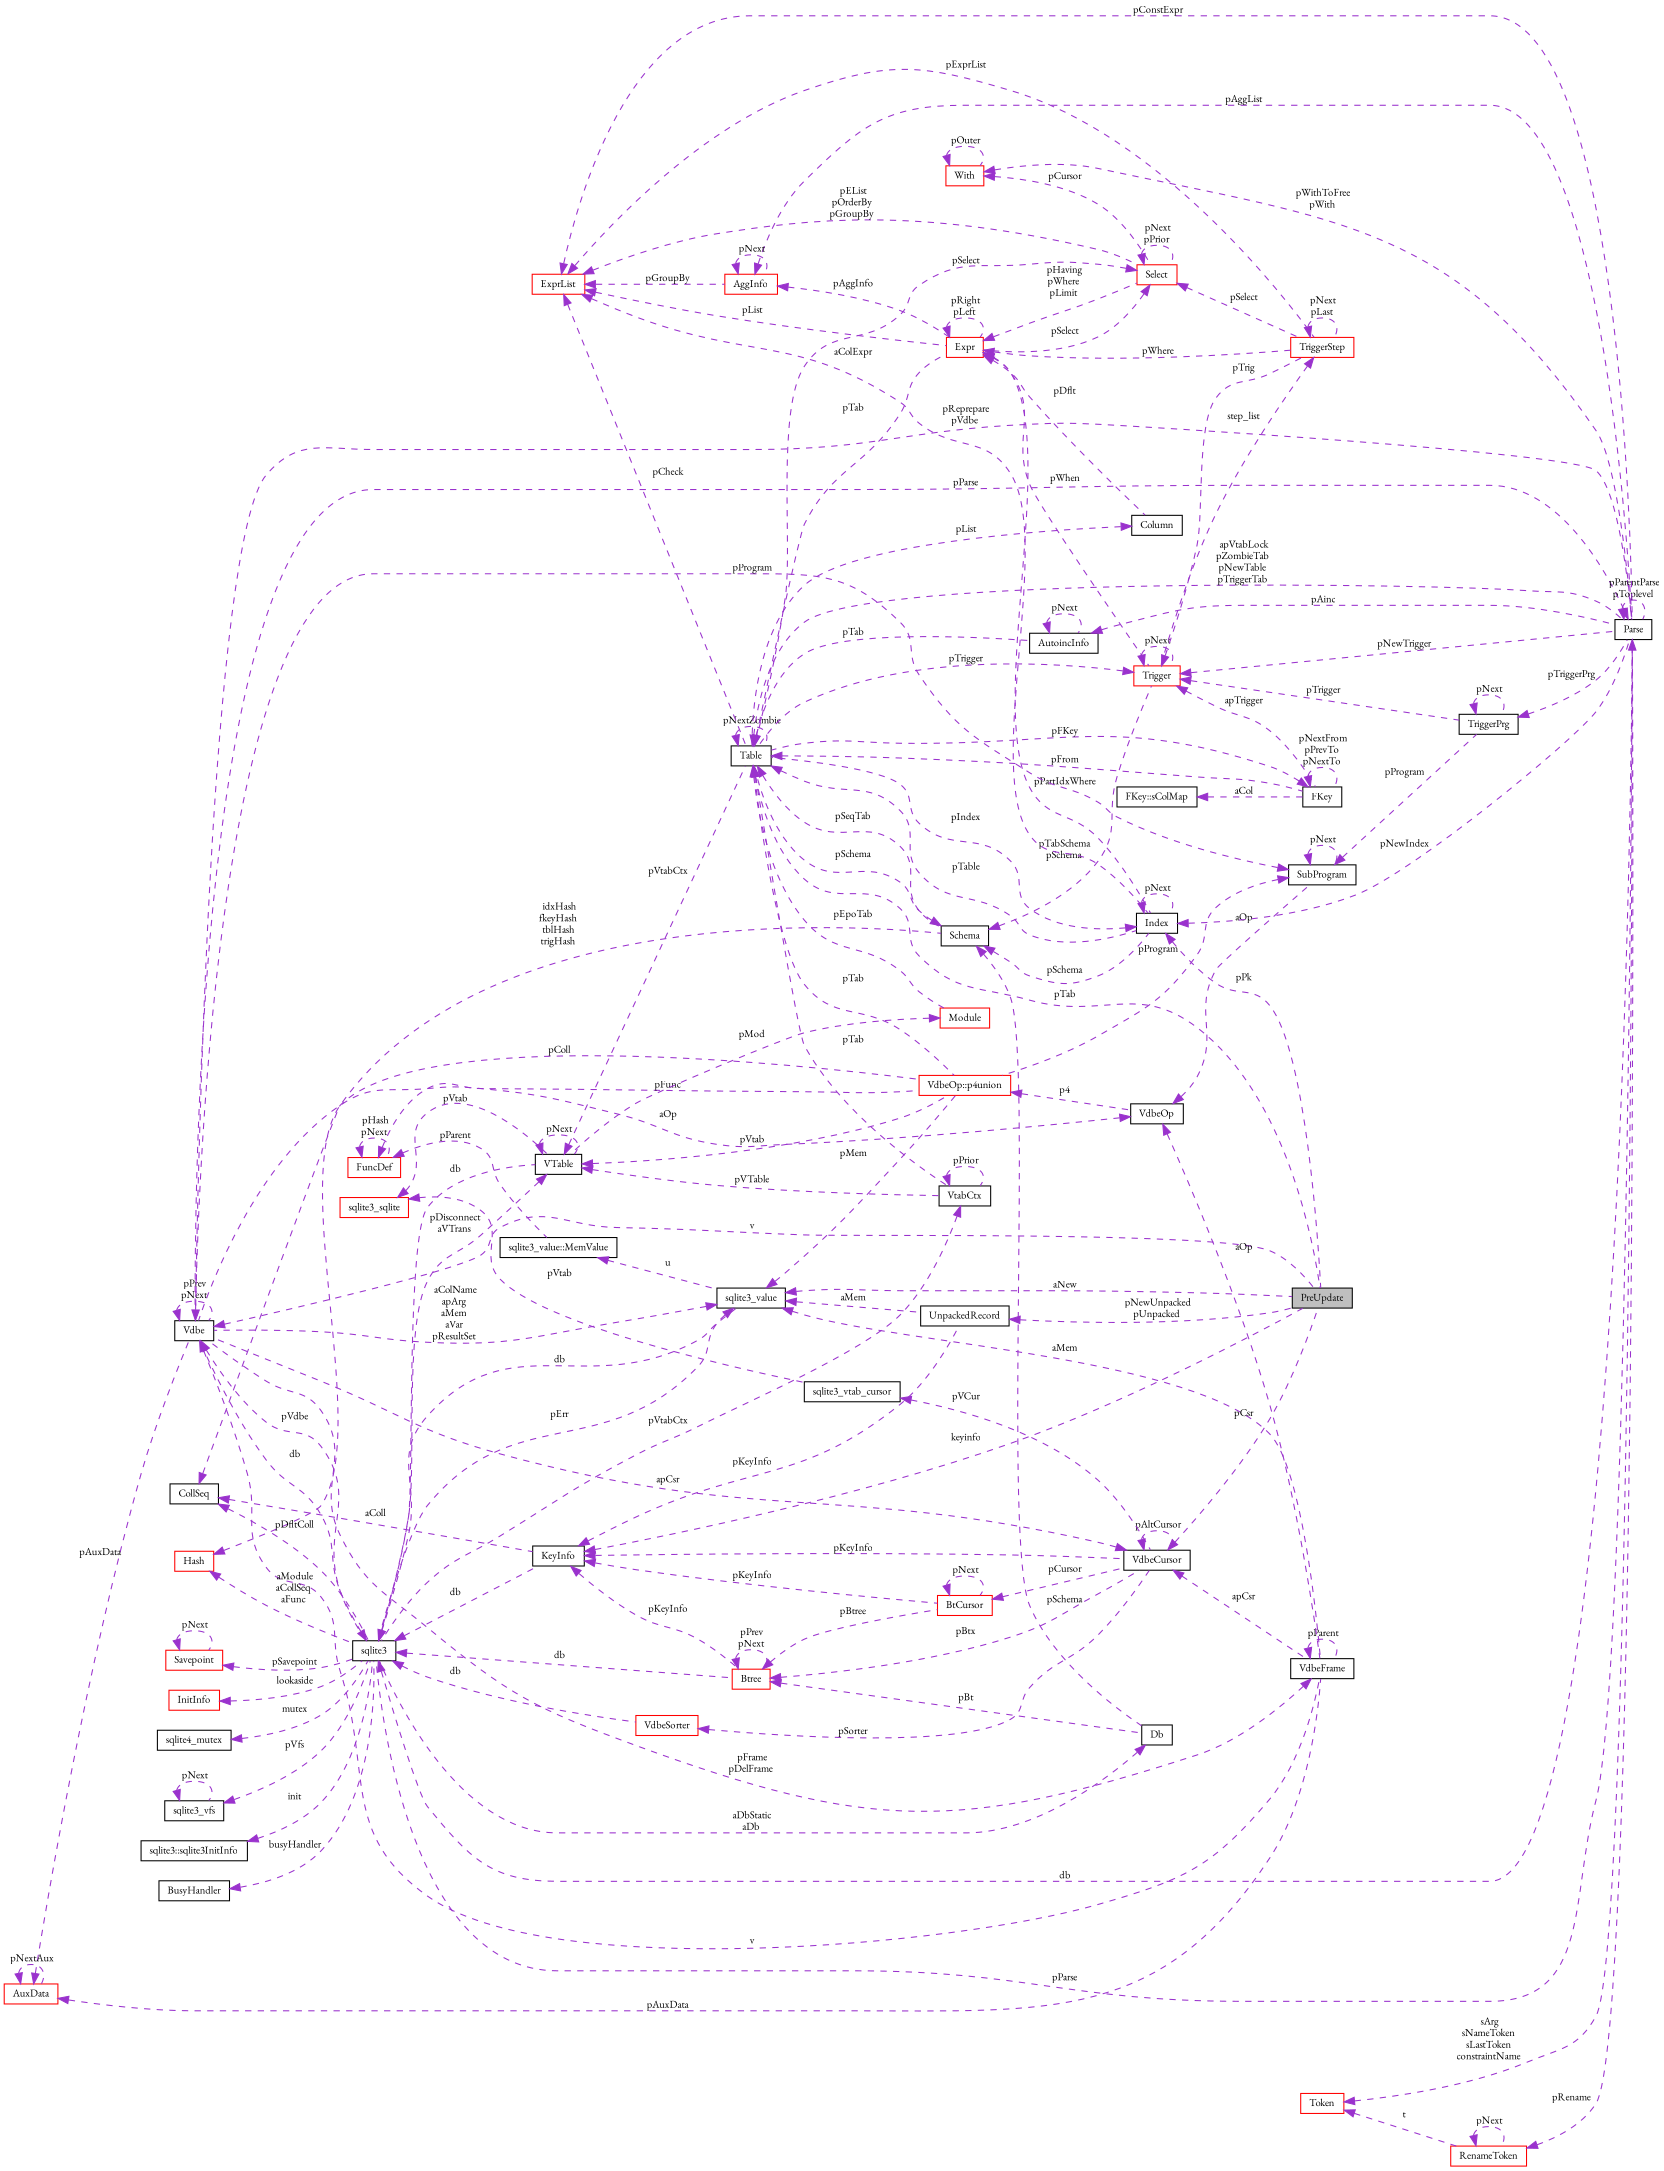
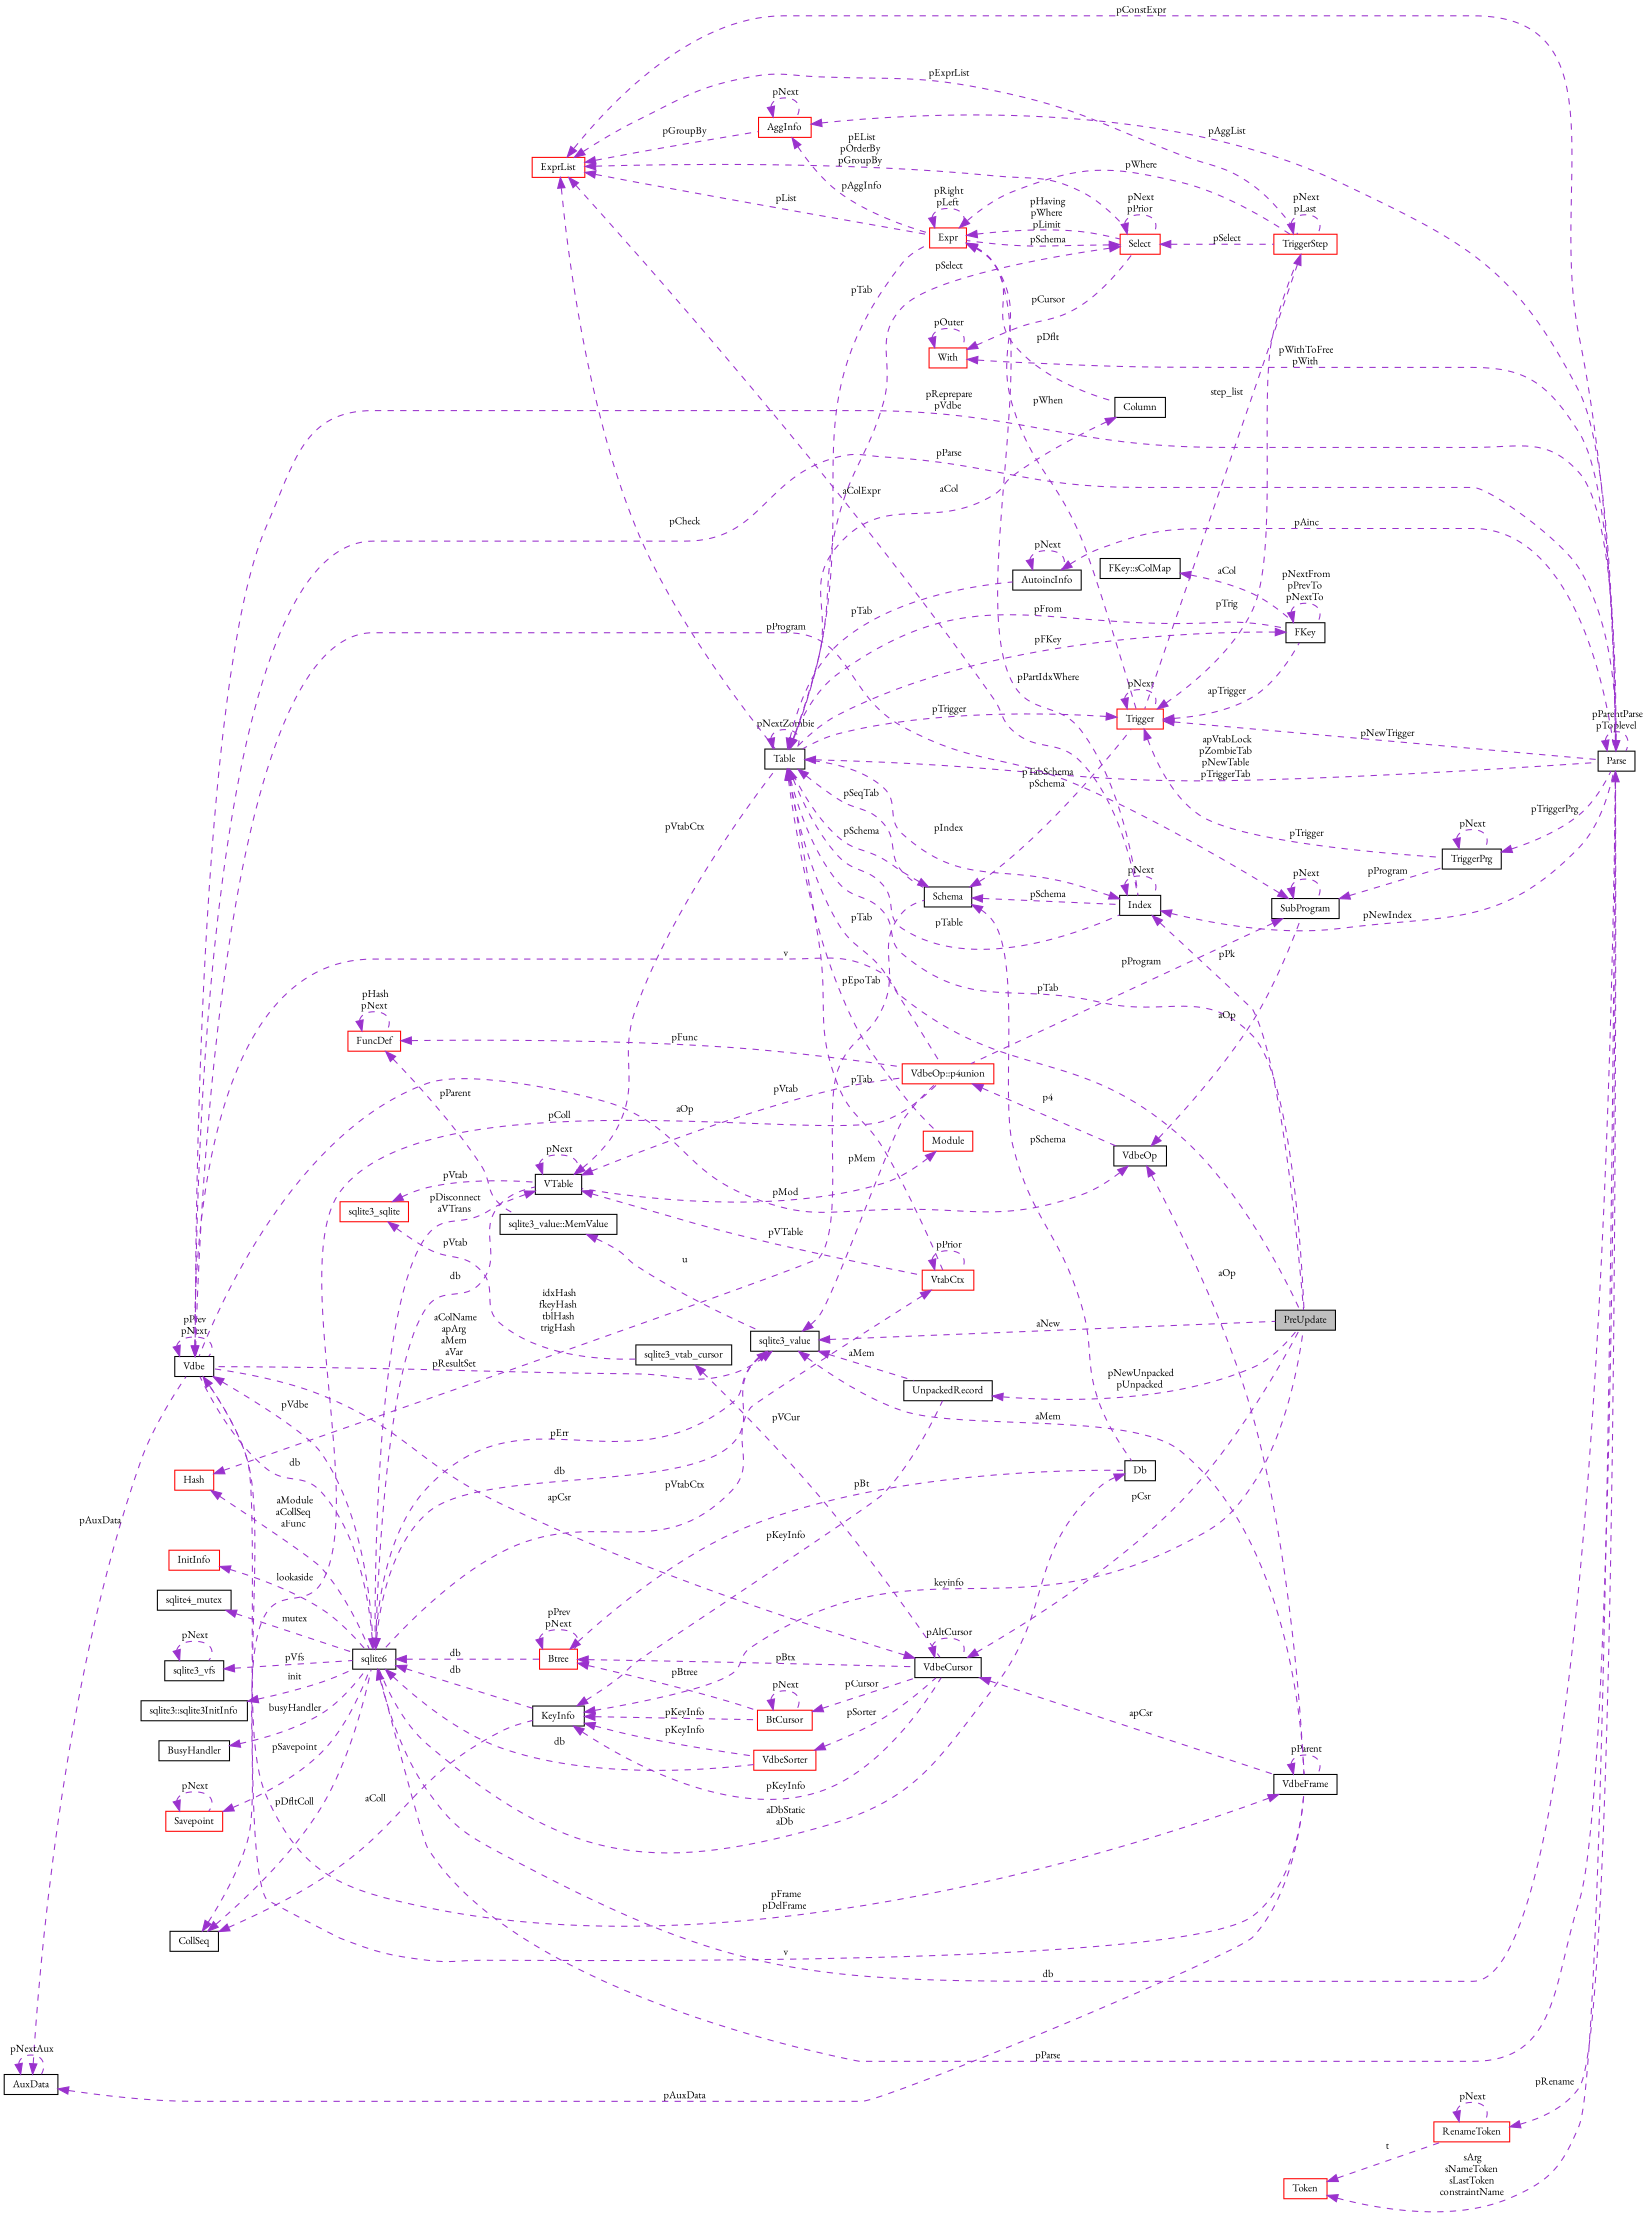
(1064, 331) -> (1047, 240)
(965, 529) -> (948, 489)
(965, 1196) -> (948, 1280)
(657, 1624) -> (674, 1743)
(374, 1651) -> (374, 1659)
(31, 1994) -> (31, 2084)
